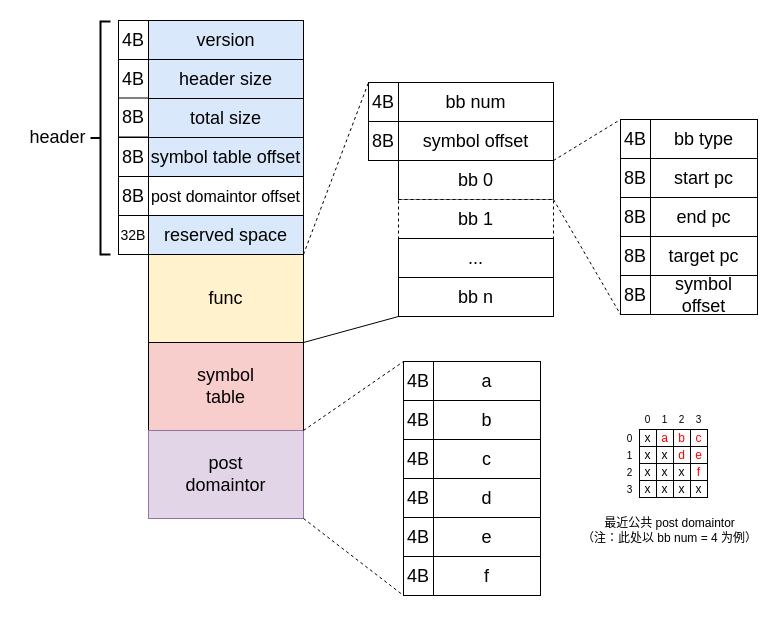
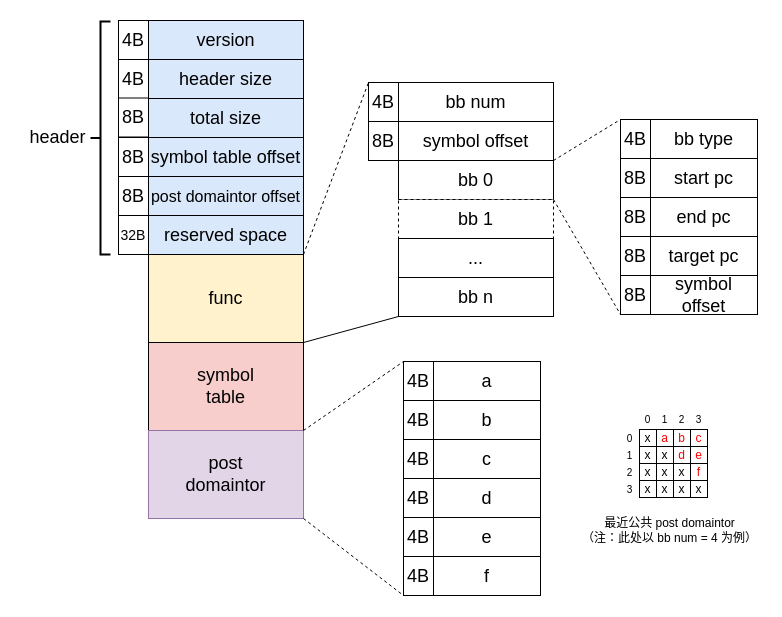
(226, 196) -> (226, 196)
